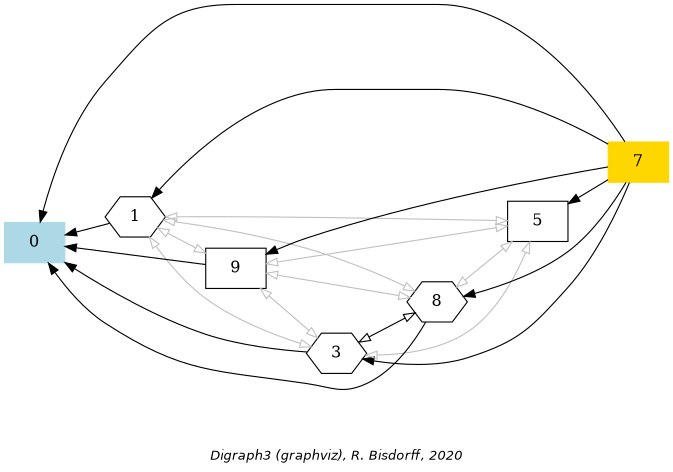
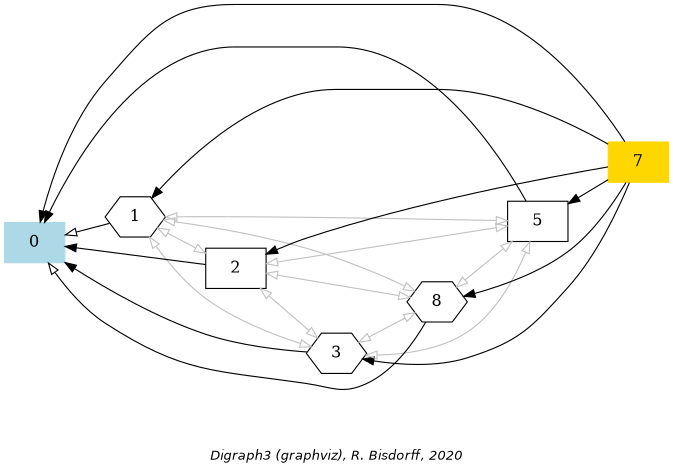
none -> (283, 47)
(93, 228) -> (93, 228)
(236, 268) -> (236, 268)
(387, 328) -> (387, 328)
(239, 374) -> (239, 374)
